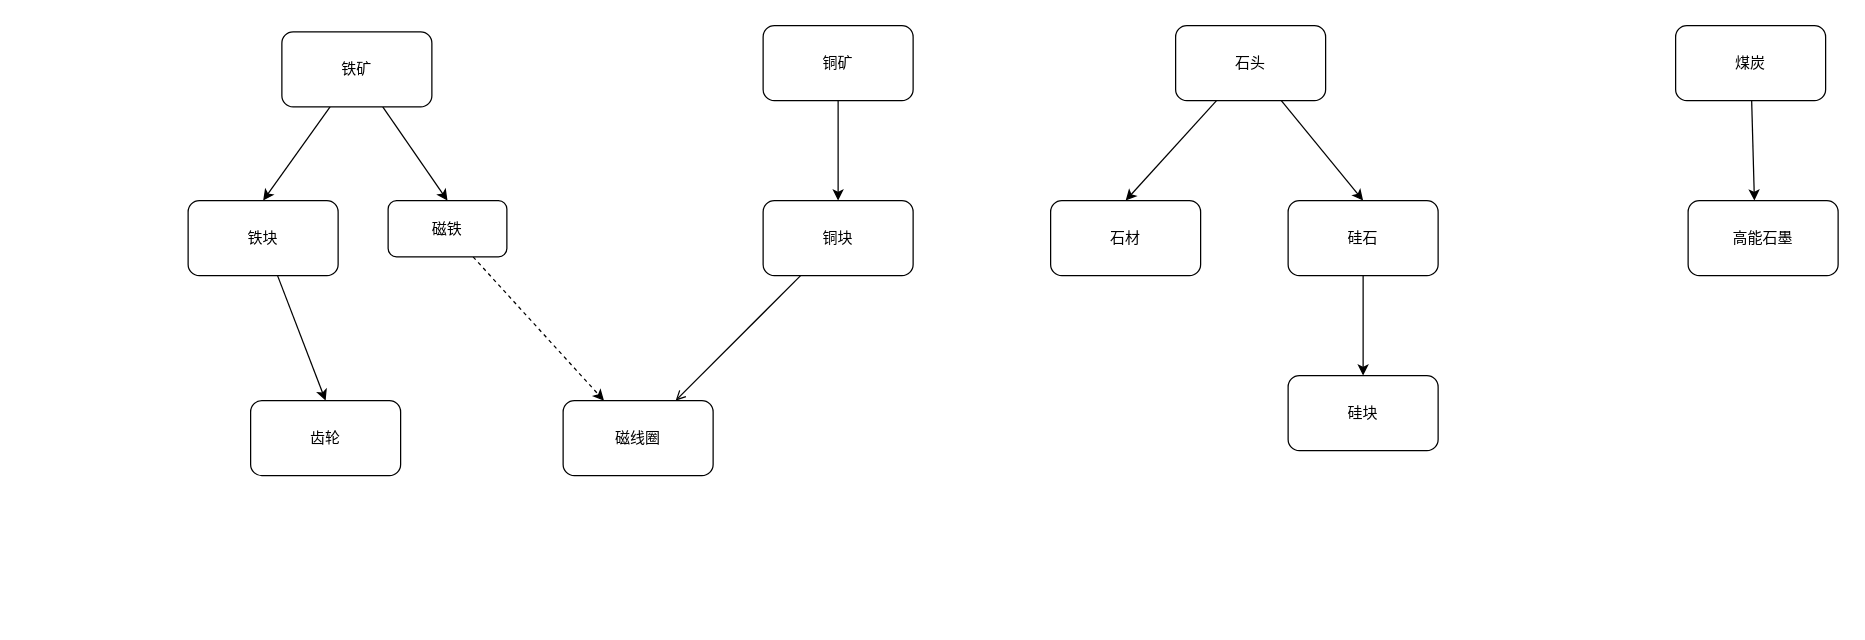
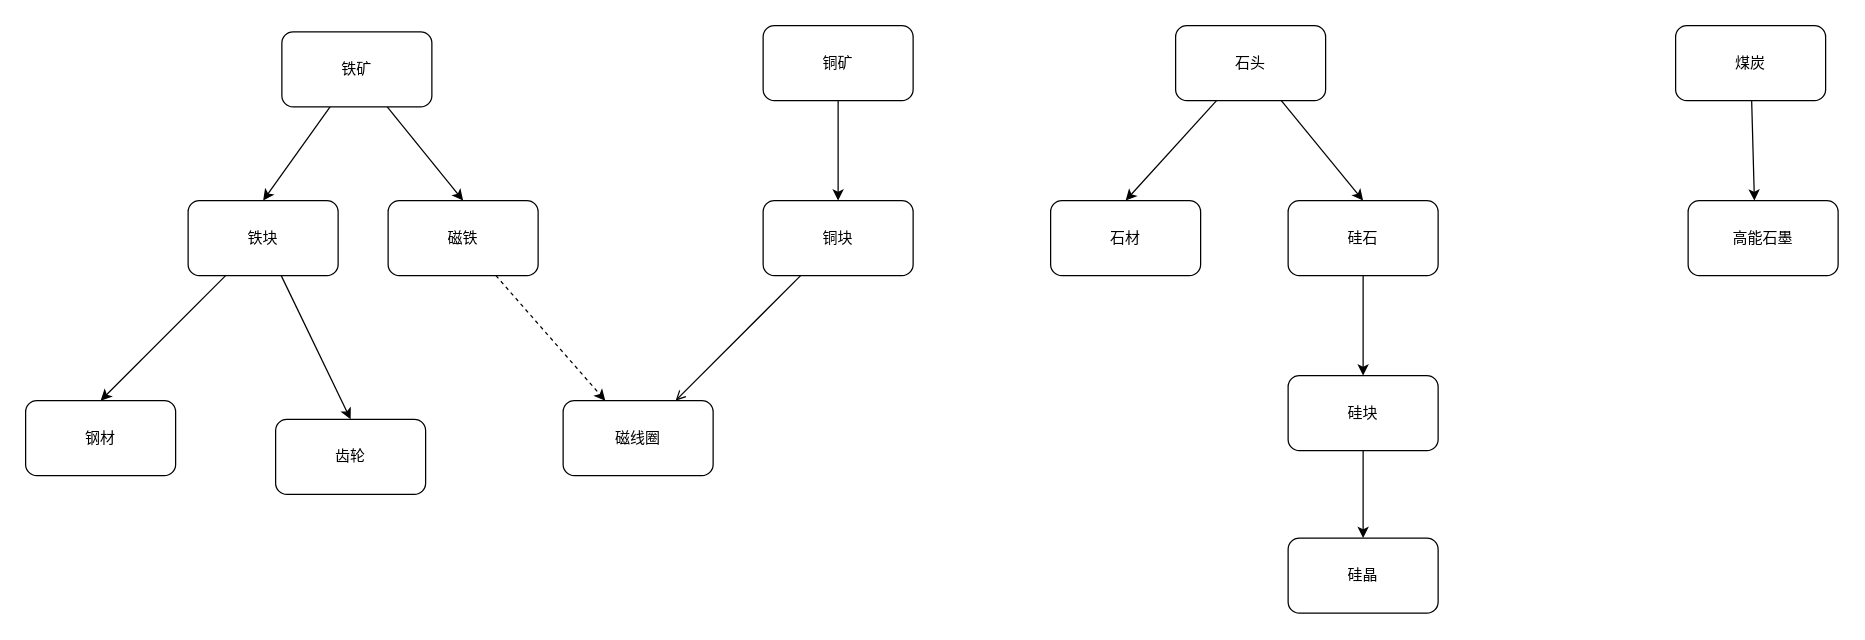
(448, 229) -> (463, 238)
none -> (166, 335)
none -> (101, 438)
(326, 438) -> (351, 457)
none -> (1363, 490)
none -> (1363, 576)
